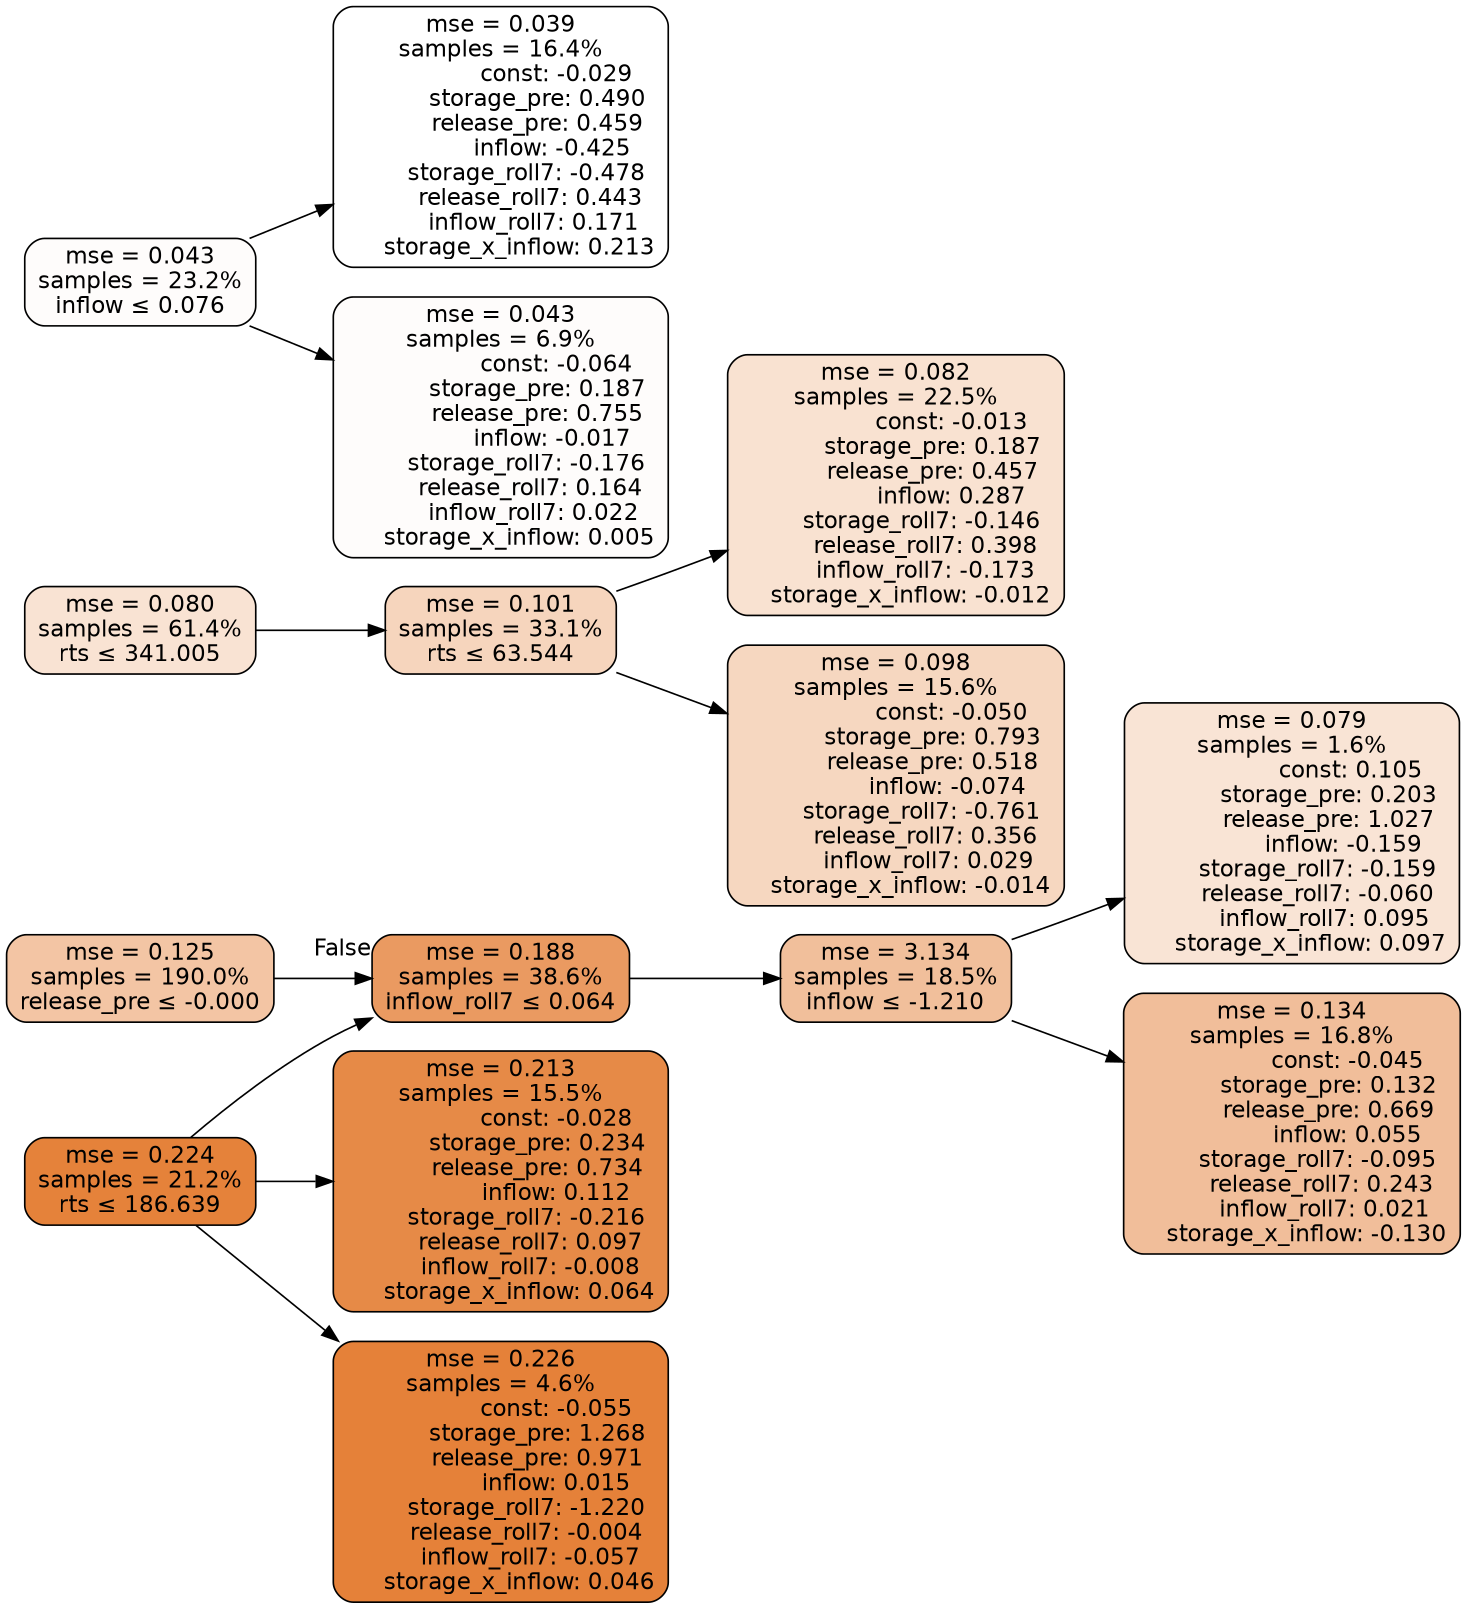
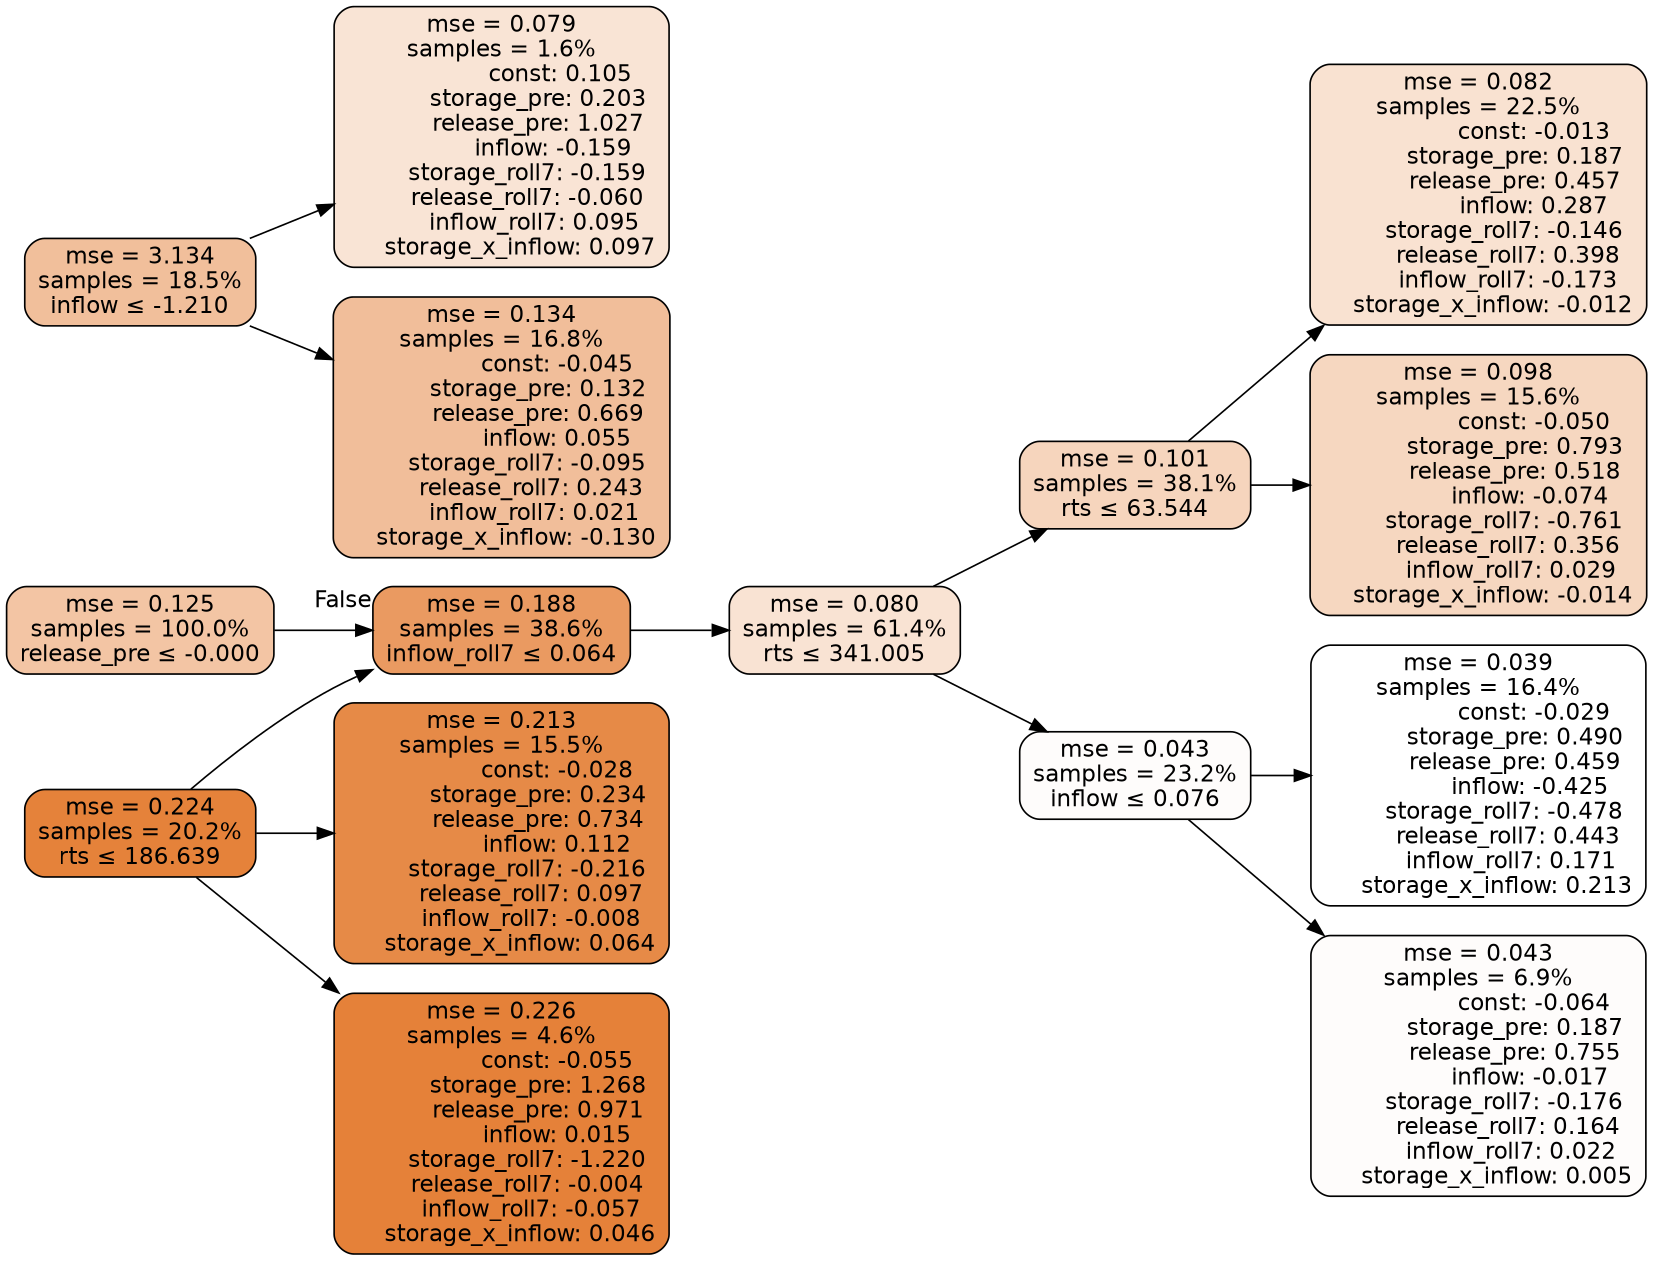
(501, 630) -> (1135, 485)
none -> (983, 699)
(140, 978) -> (140, 630)
(697, 978) -> (671, 630)
(140, 1181) -> (140, 833)
